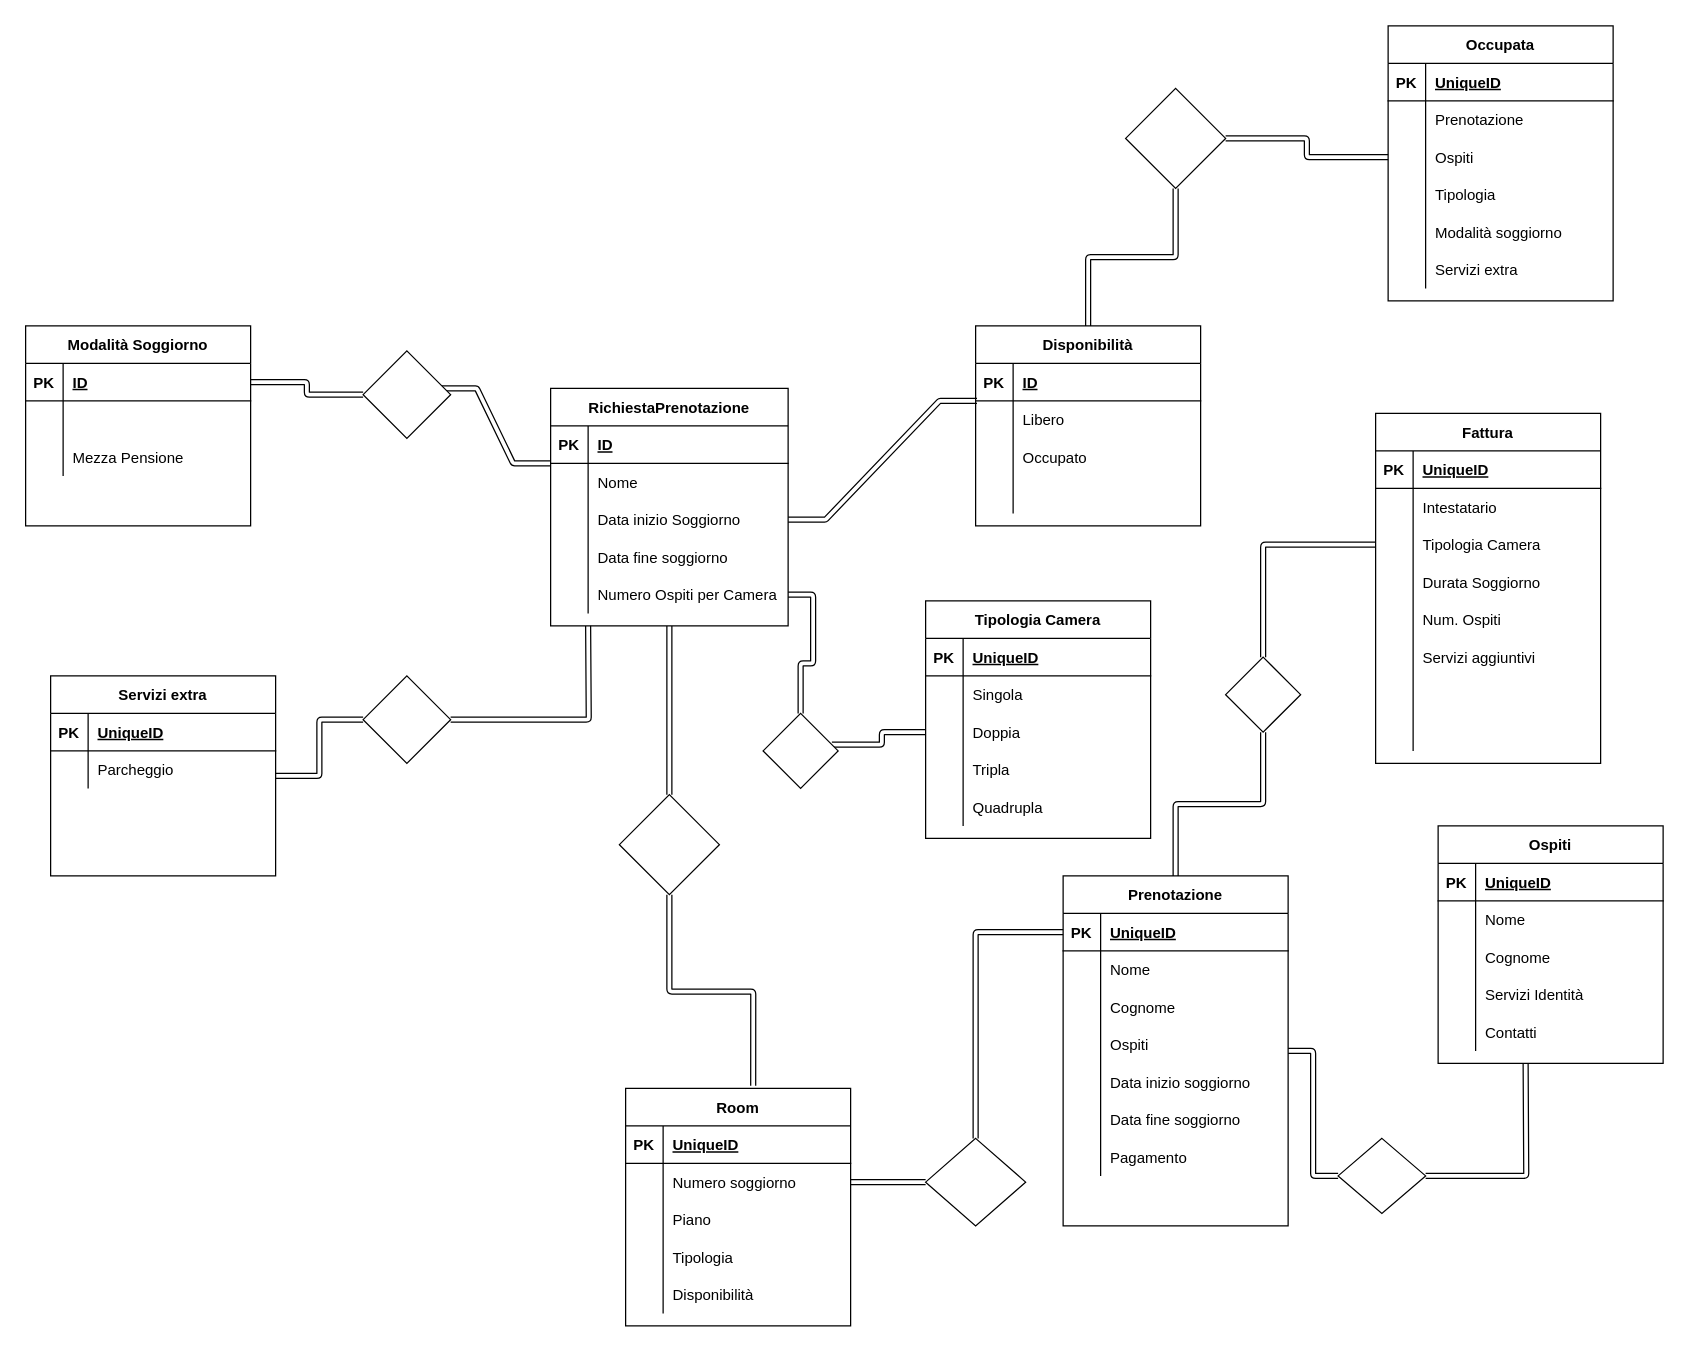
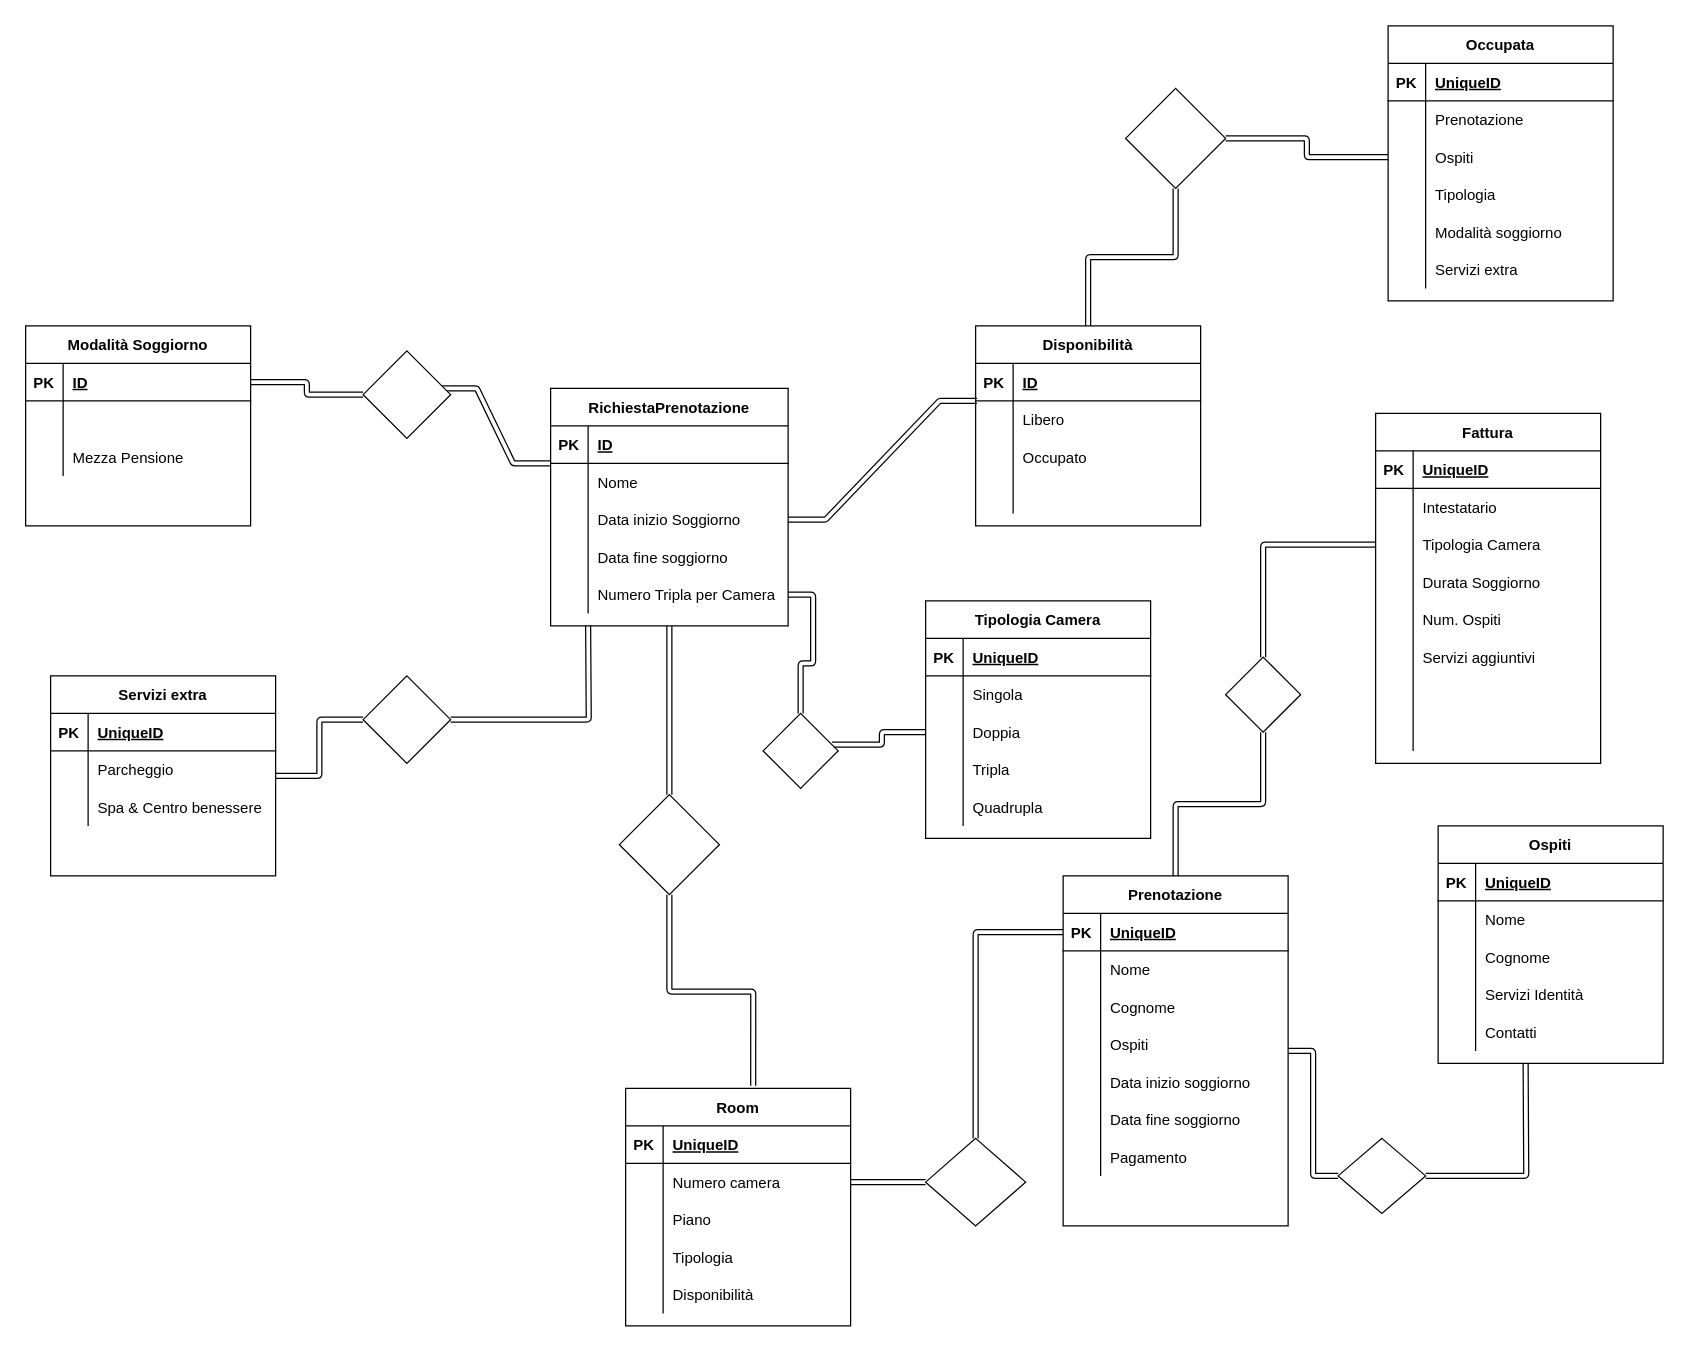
(689, 595) -> (689, 595)
none -> (182, 807)
(736, 1183) -> (725, 1183)
